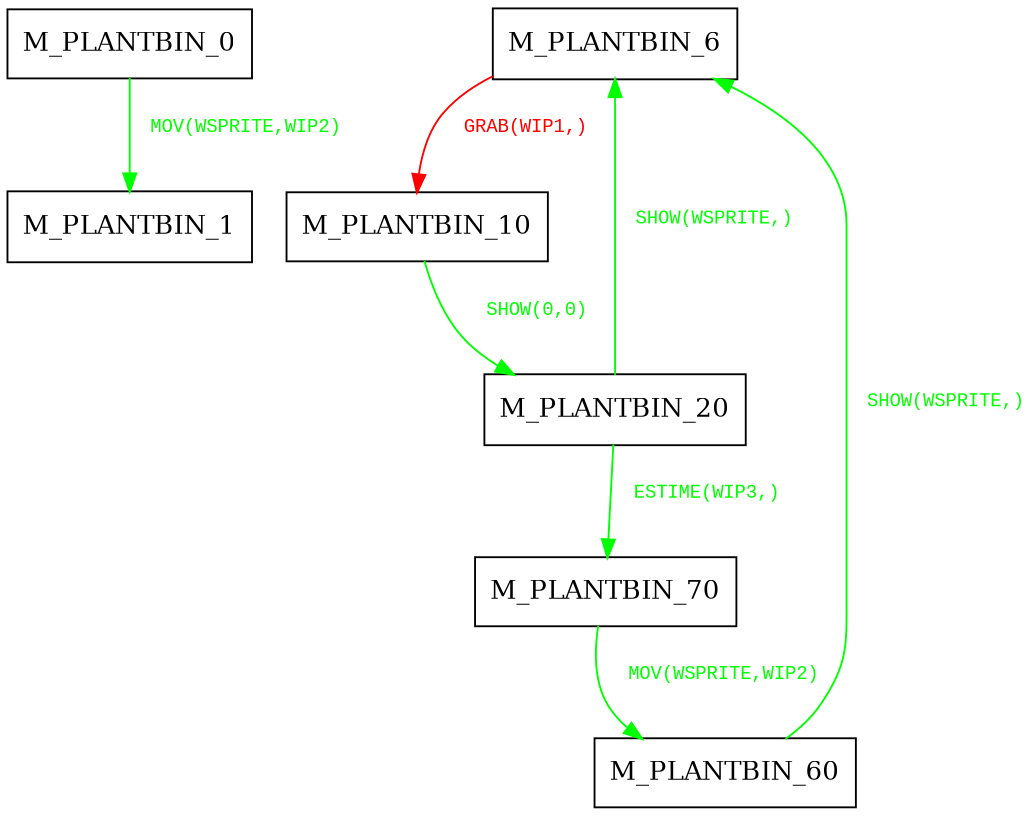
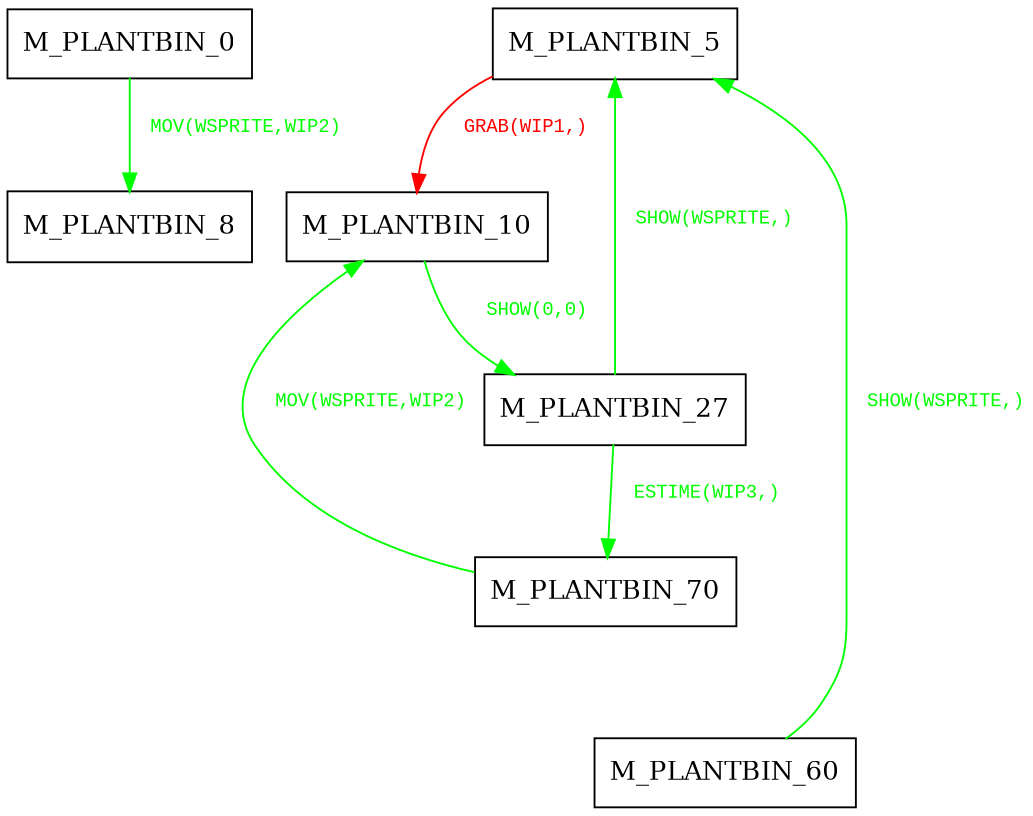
(615, 44) -> (615, 44)
(130, 227) -> (130, 227)
(615, 410) -> (615, 410)
(599, 681) -> (268, 462)
